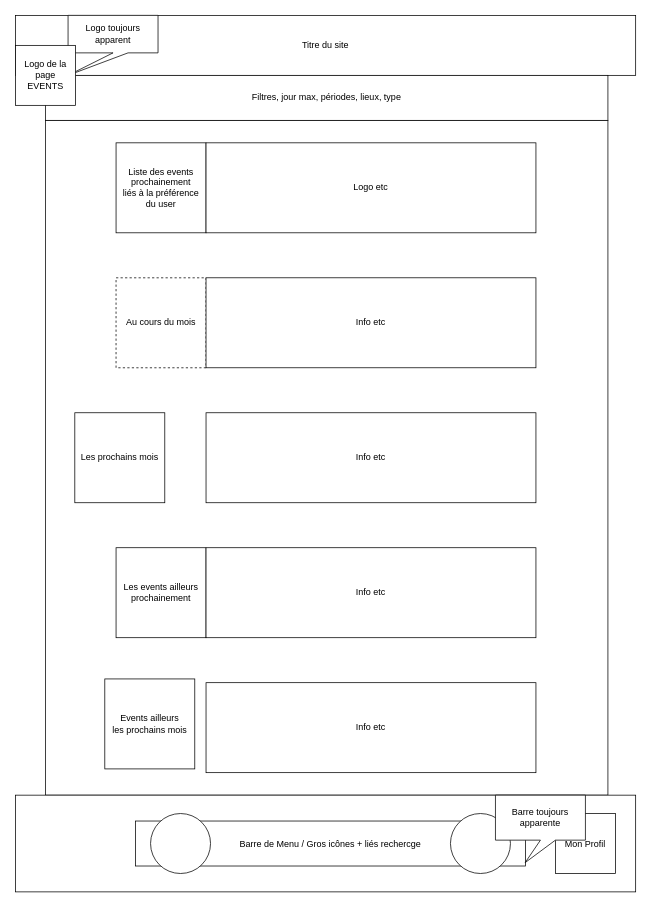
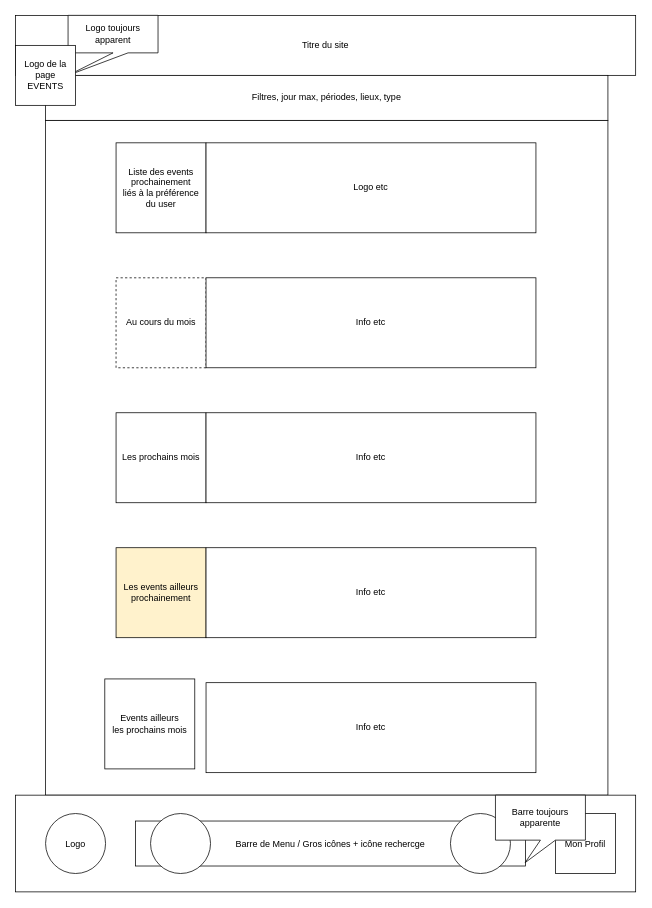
(120, 458) -> (161, 458)
(161, 593) -> (161, 593)
none -> (75, 844)
(330, 844) -> (330, 844)
